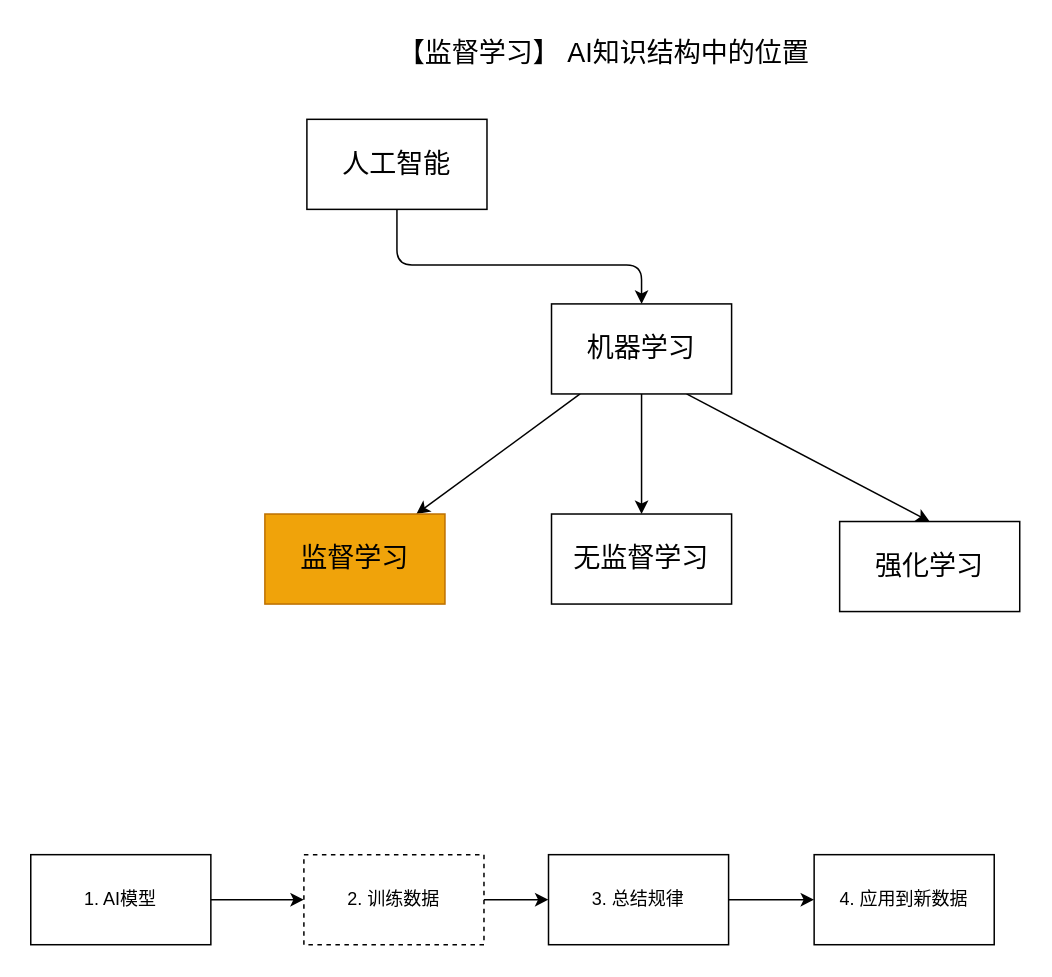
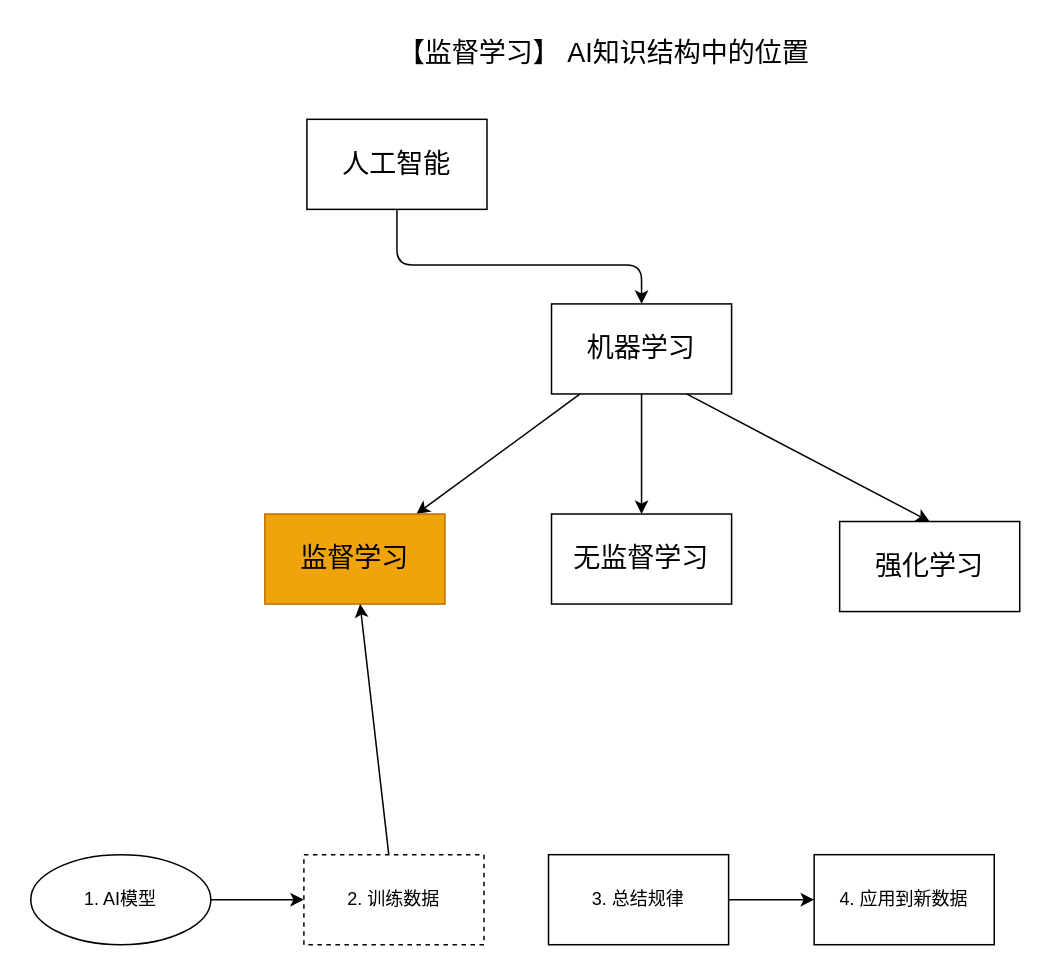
(121, 899) -> (121, 899)
(511, 899) -> (375, 734)
